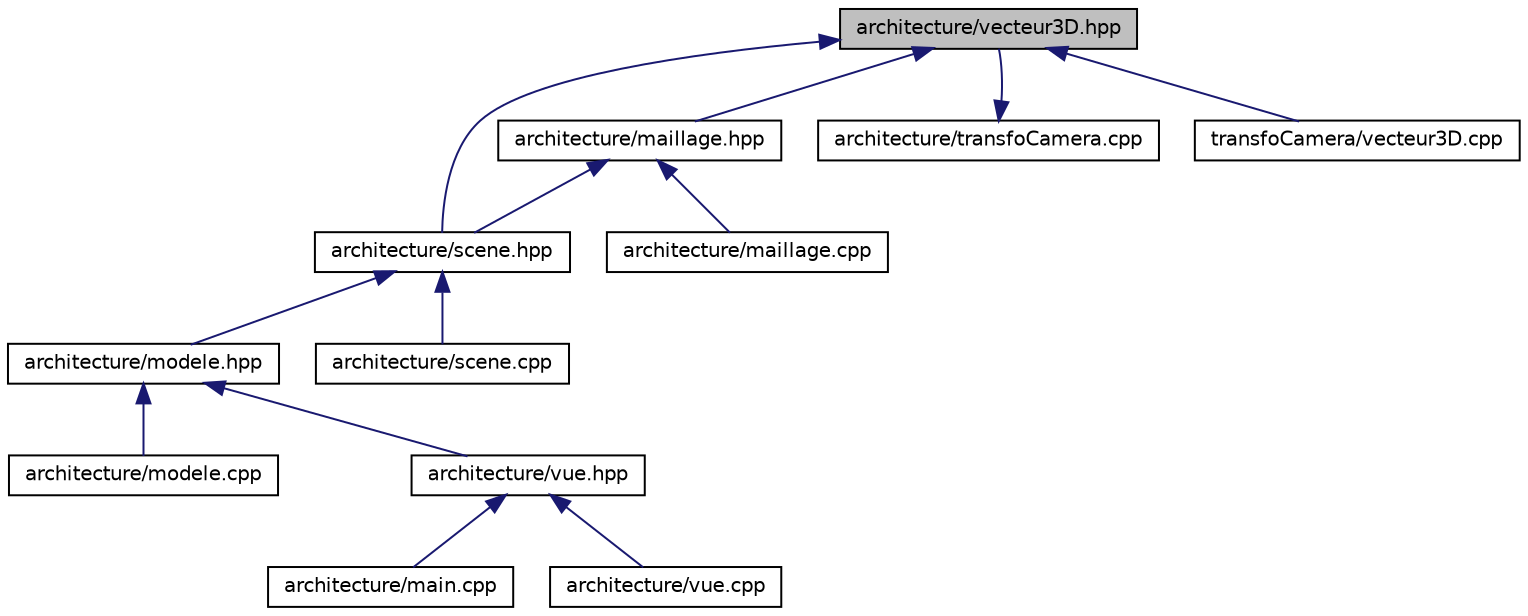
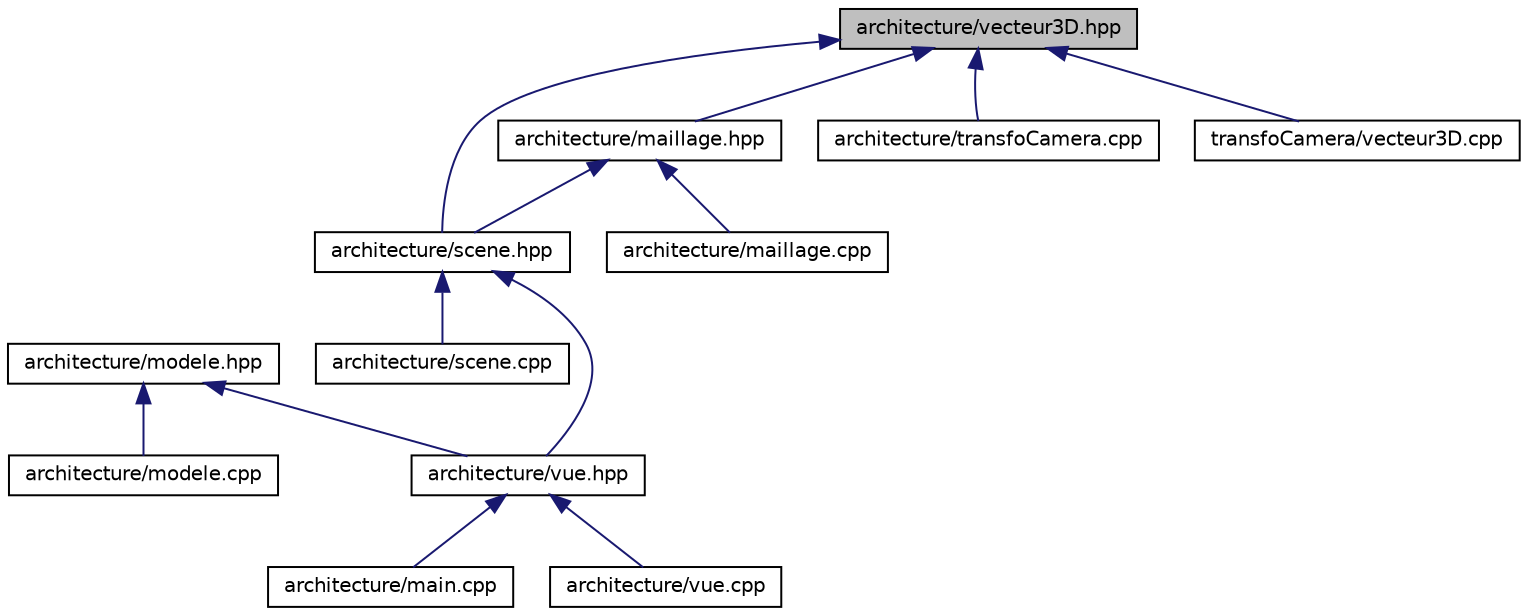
(1002, 75) -> (975, 95)
(283, 311) -> (591, 357)
